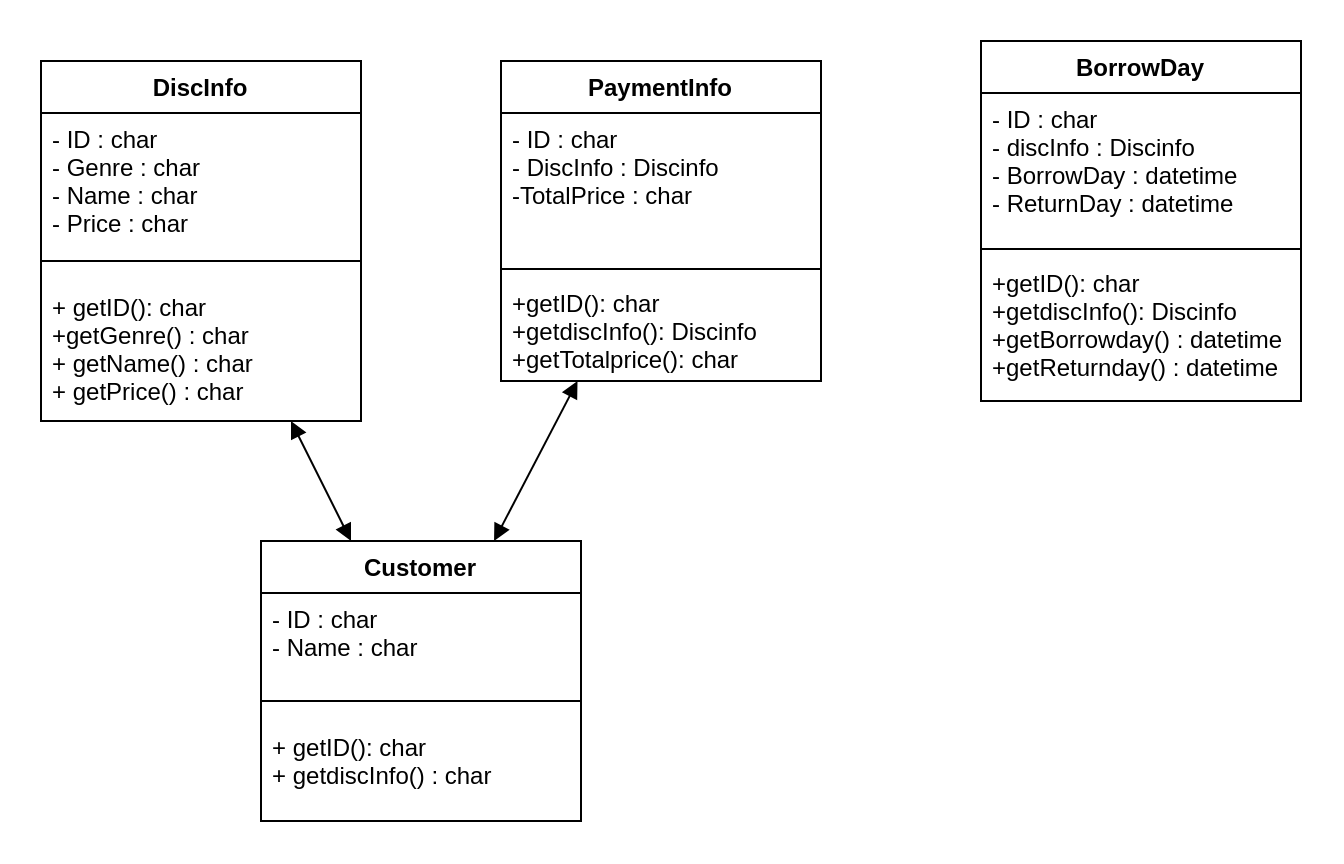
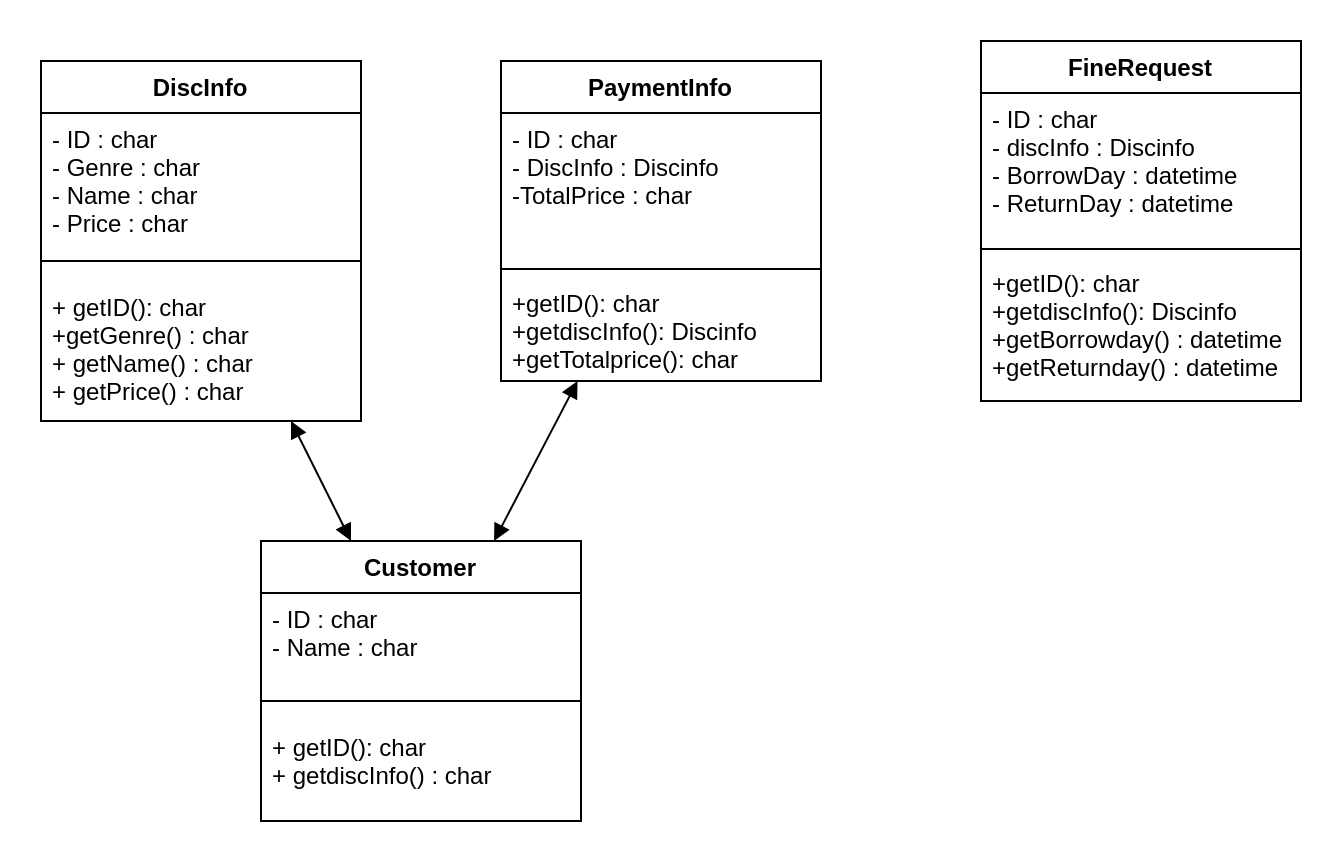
(1140, 68) -> (1140, 68)
